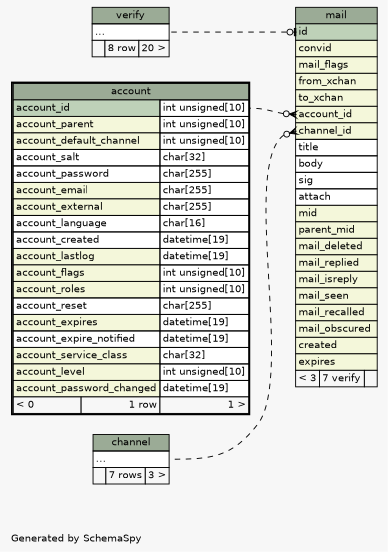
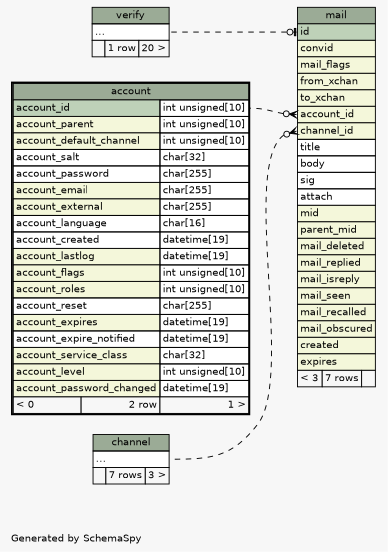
(122, 48) -> (122, 48)
(342, 378) -> (342, 378)
(143, 405) -> (143, 405)
